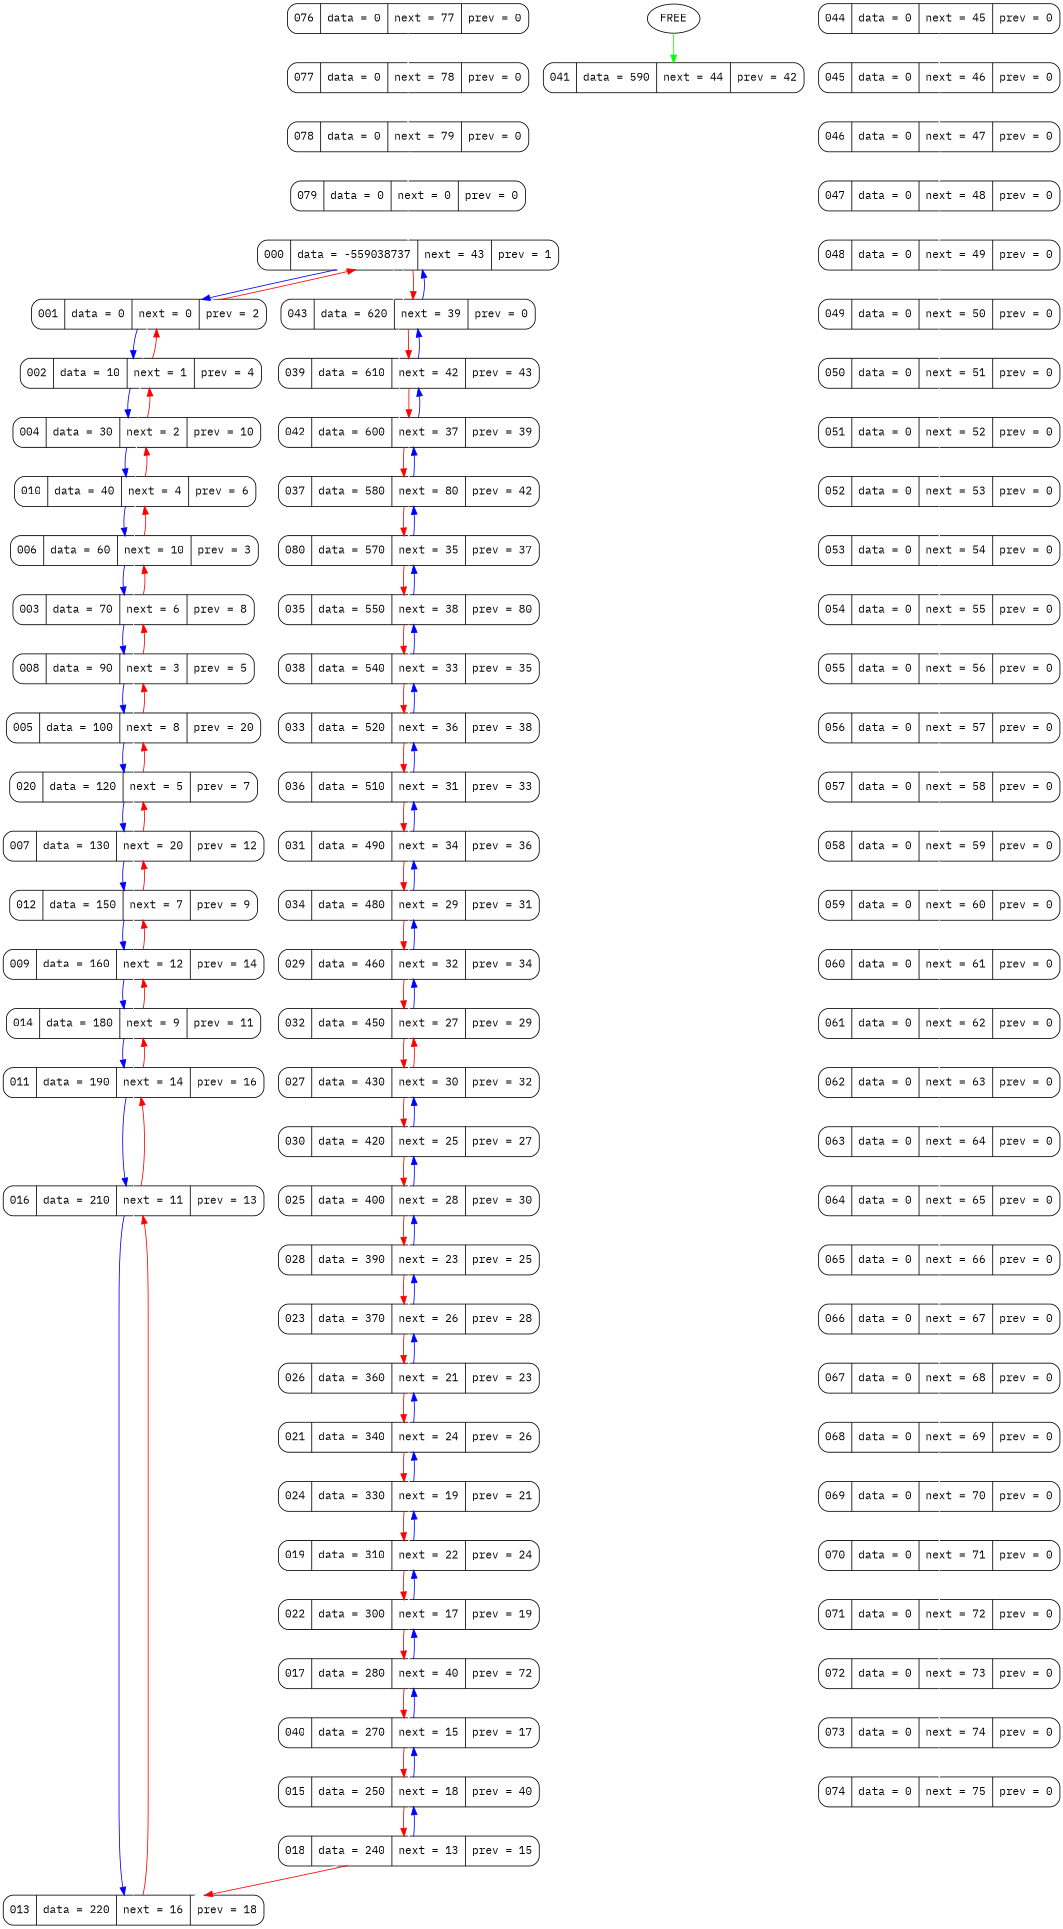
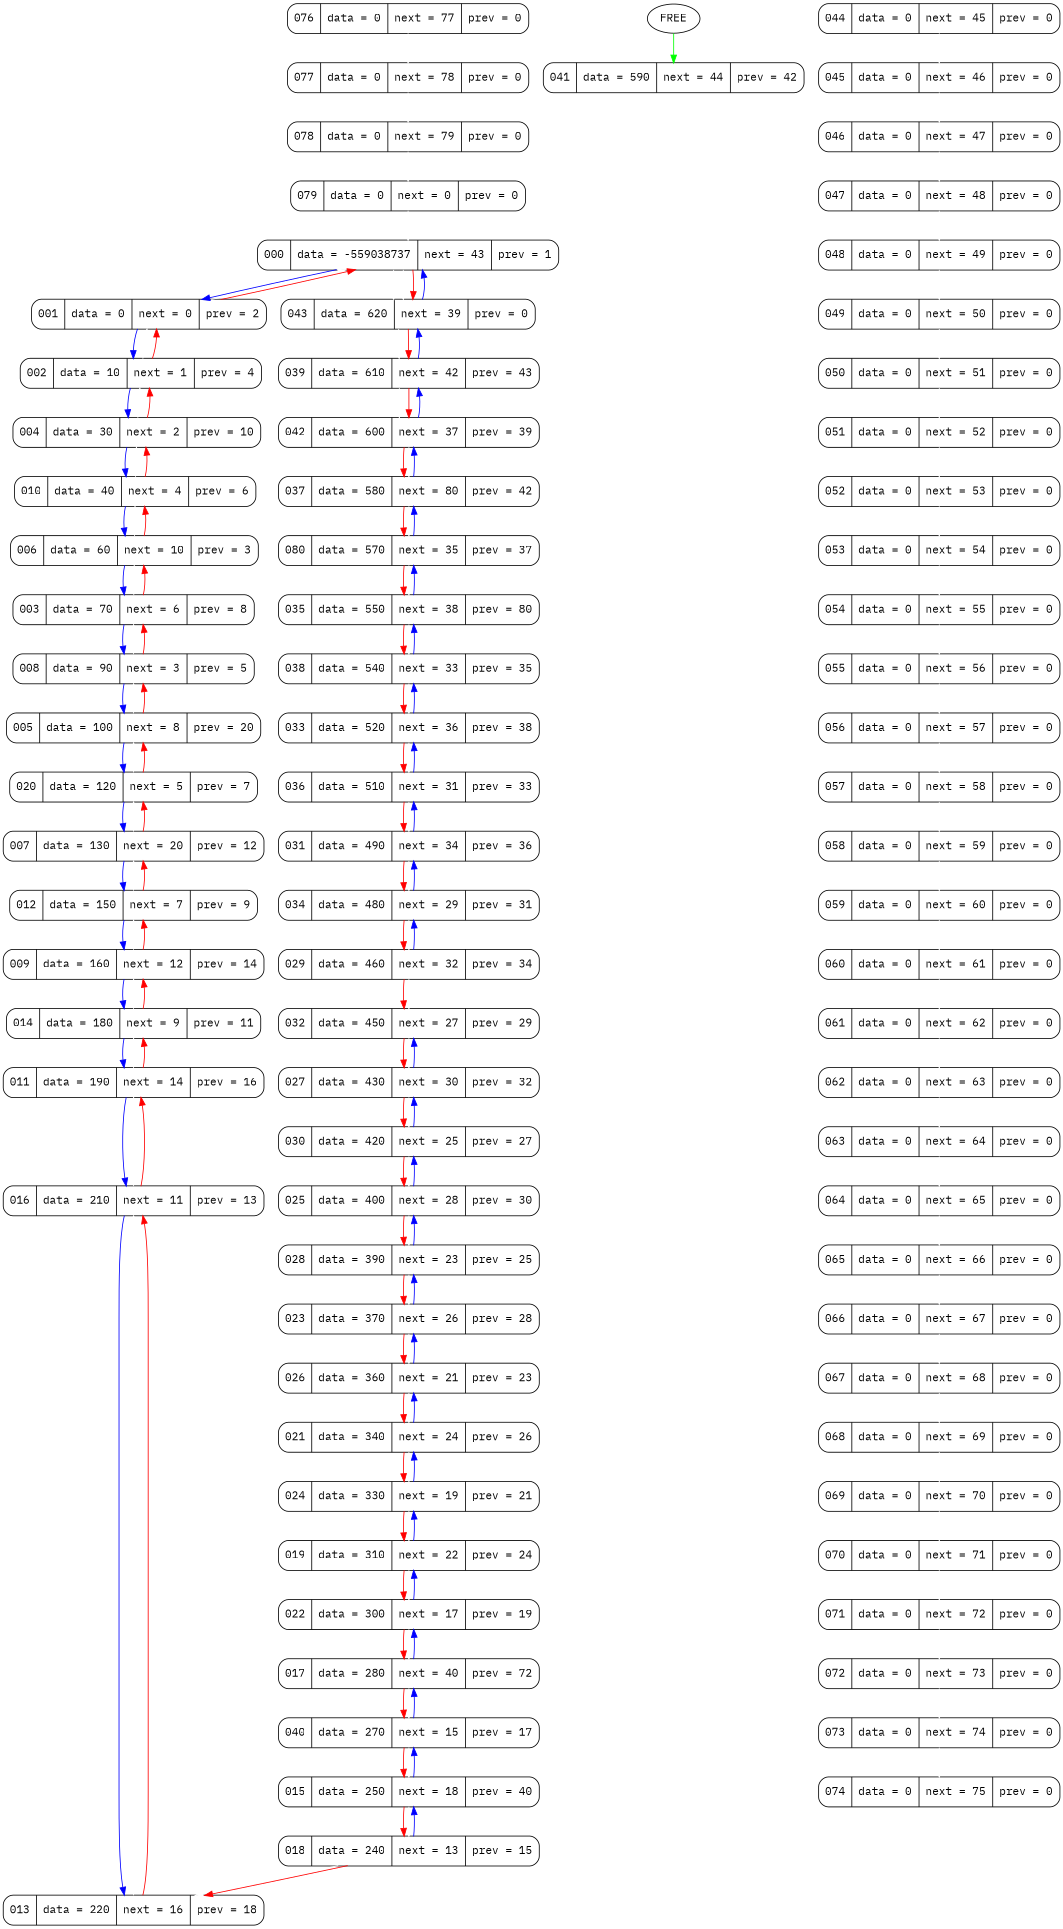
(414, 998) -> none
(414, 1057) -> (414, 1057)
